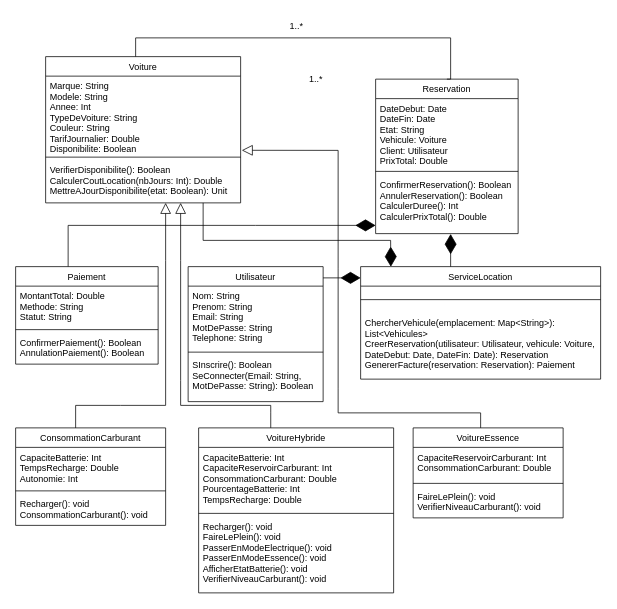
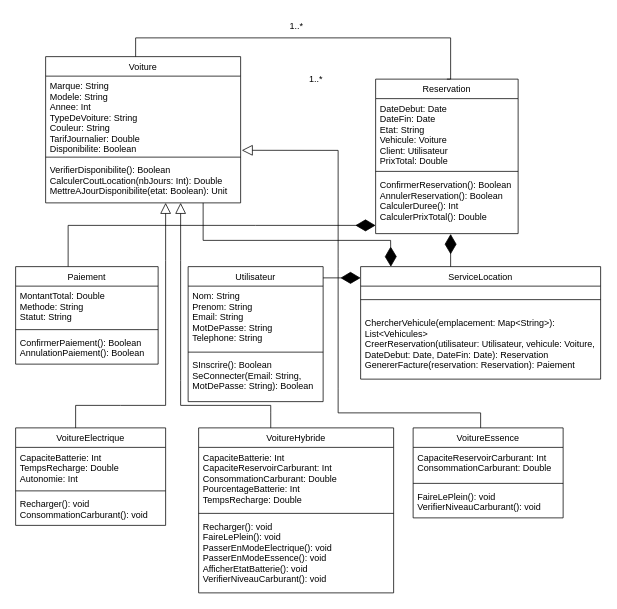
(90, 438) -> (90, 438)
